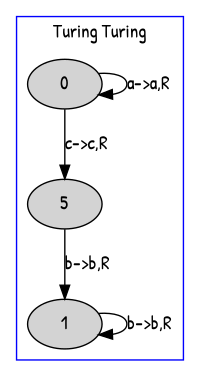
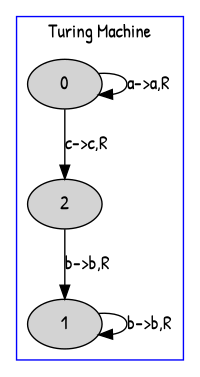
(100, 32) -> (100, 32)
(65, 204) -> (65, 204)
